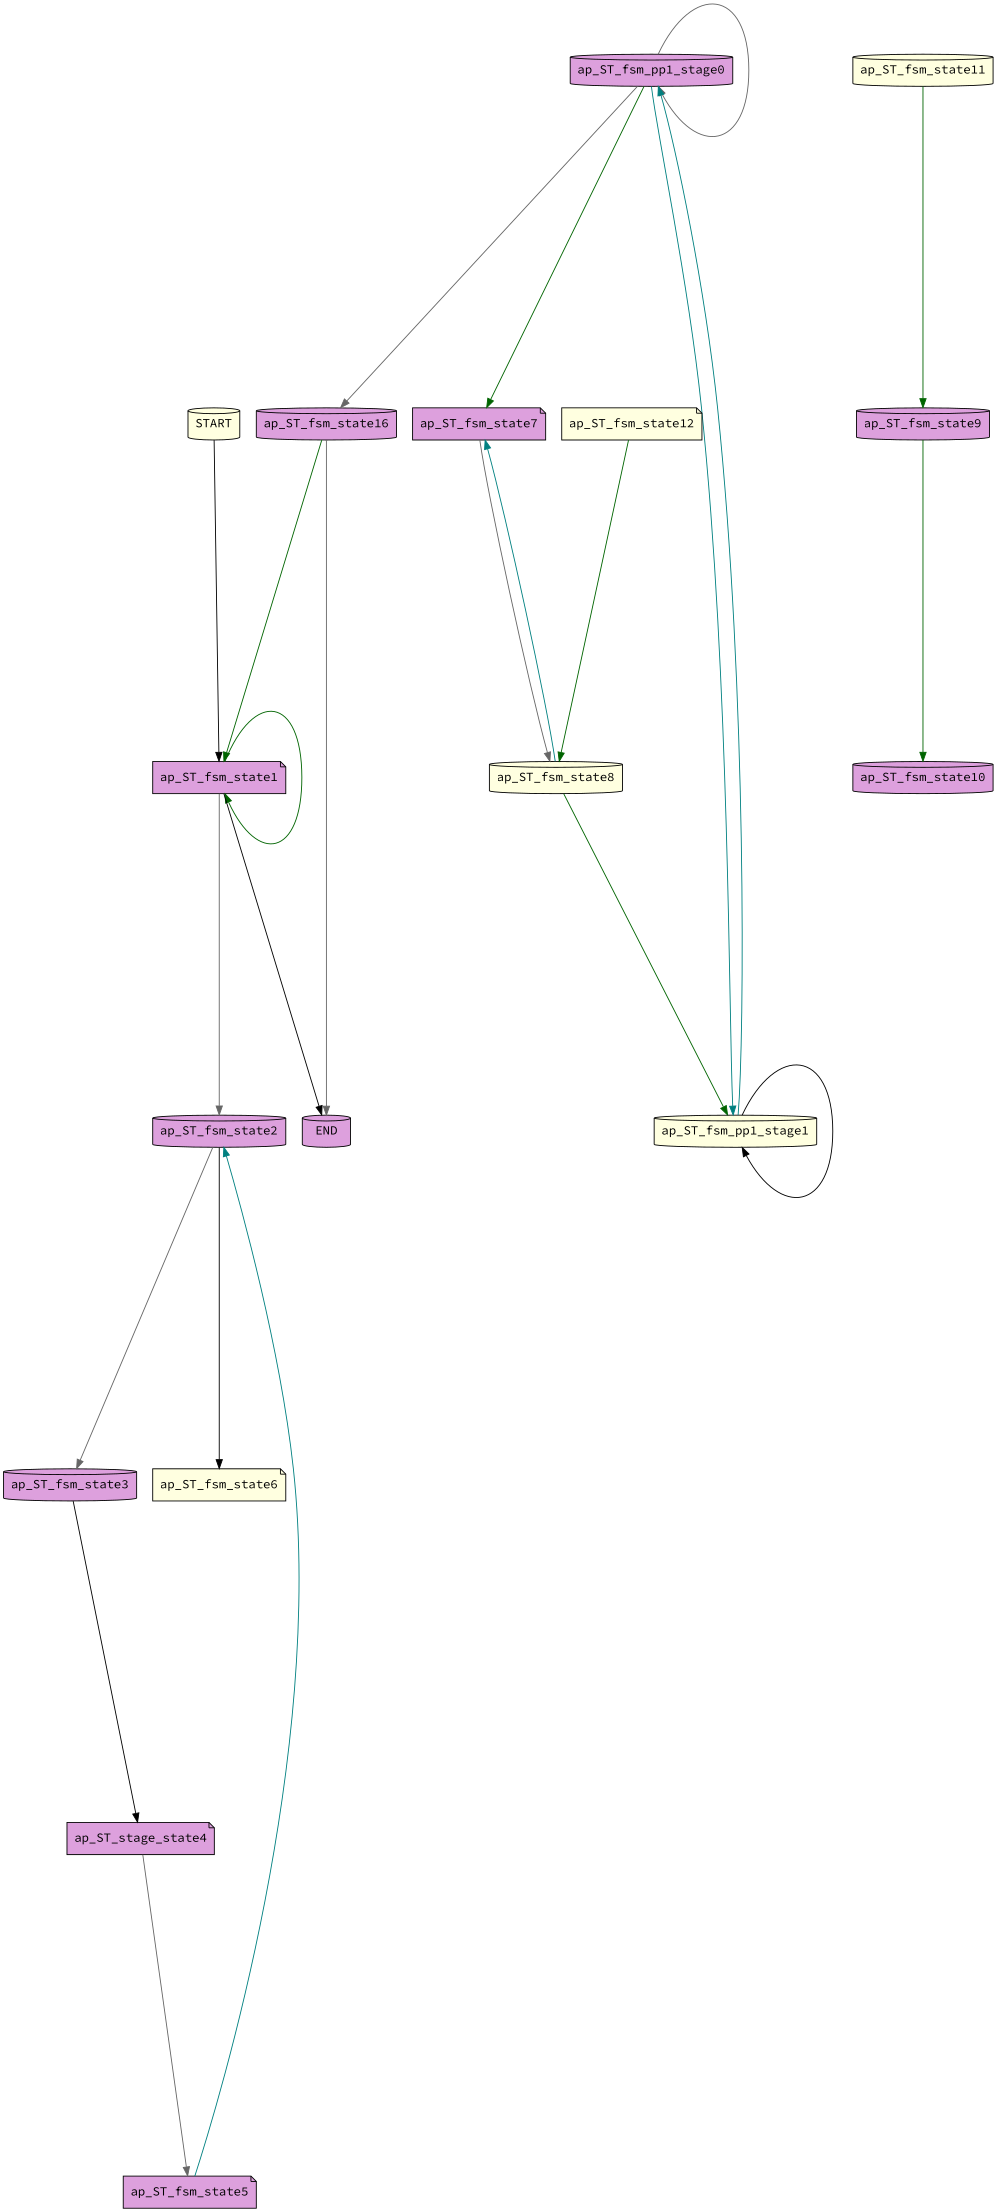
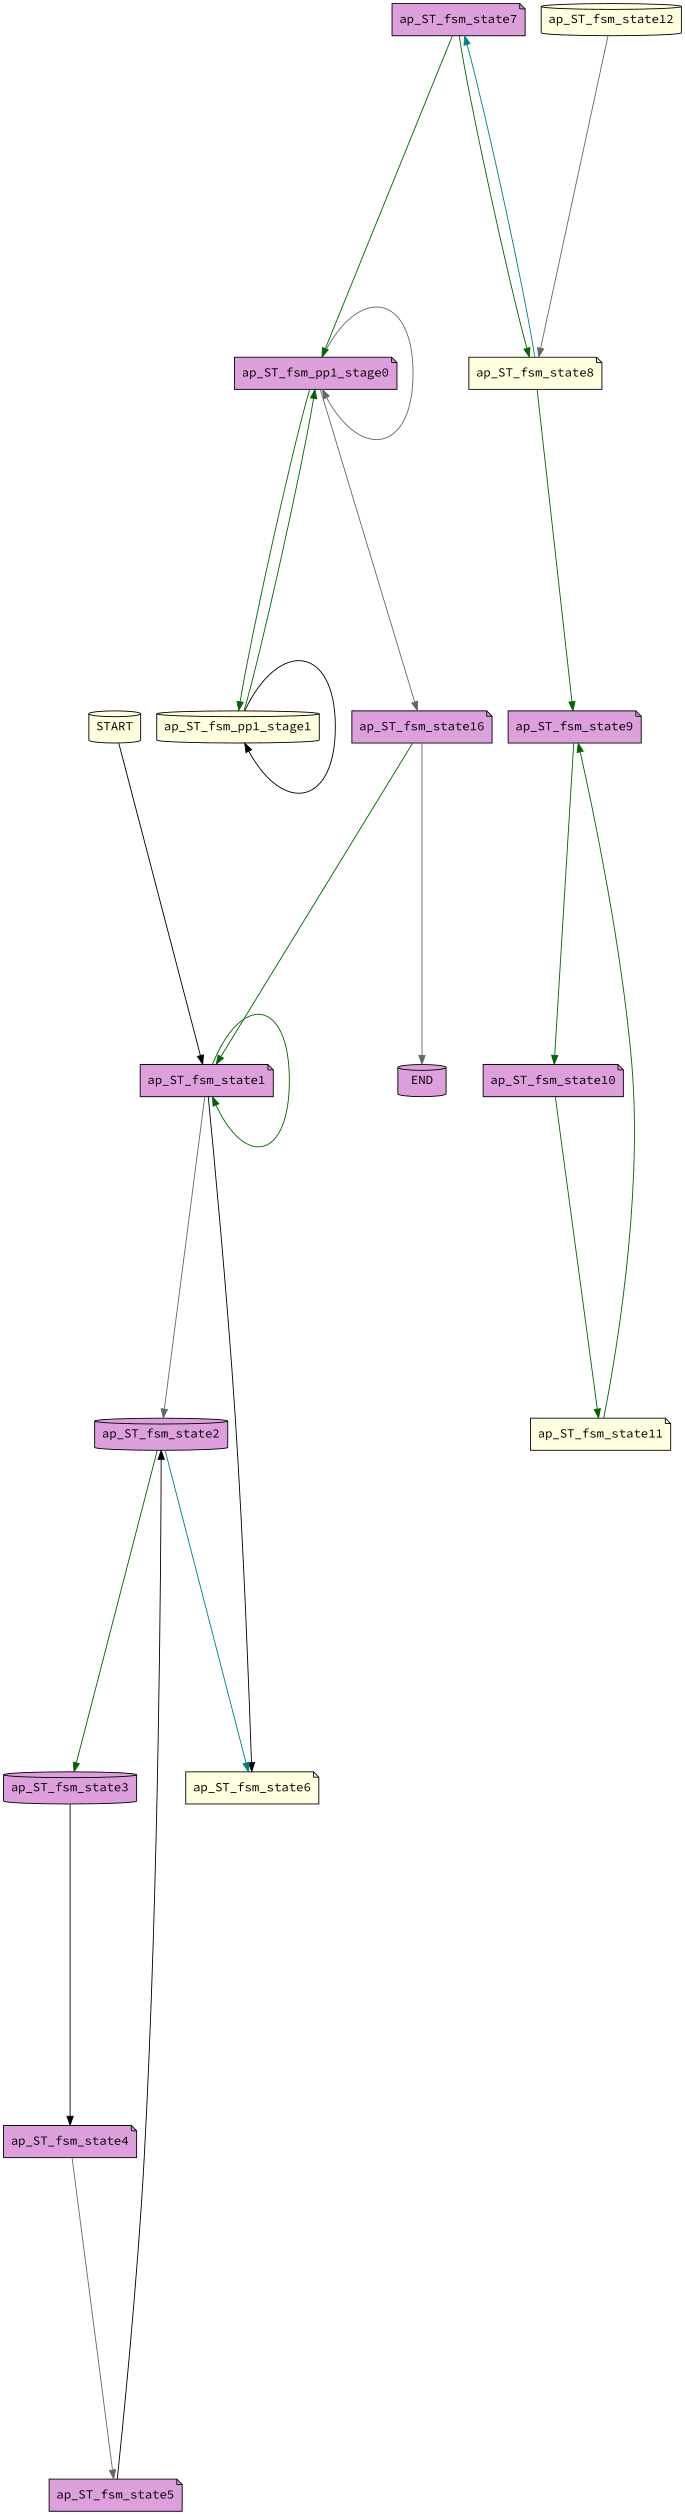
(651, 70) -> (316, 373)
(923, 70) -> (601, 1434)
(567, 243) -> (389, 192)
(326, 424) -> (422, 727)
(632, 424) -> (611, 20)
(923, 424) -> (575, 727)
(716, 594) -> (272, 545)
(595, 596) -> (574, 192)
(511, 597) -> (490, 193)
(733, 602) -> (282, 555)
(556, 778) -> (535, 373)
(923, 778) -> (553, 1081)
(271, 950) -> (236, 1429)
(644, 950) -> (555, 546)
none -> (576, 1253)
(219, 1303) -> (206, 1607)
(146, 1304) -> (117, 1607)
(295, 1668) -> (152, 1970)
(141, 1839) -> (70, 2142)
